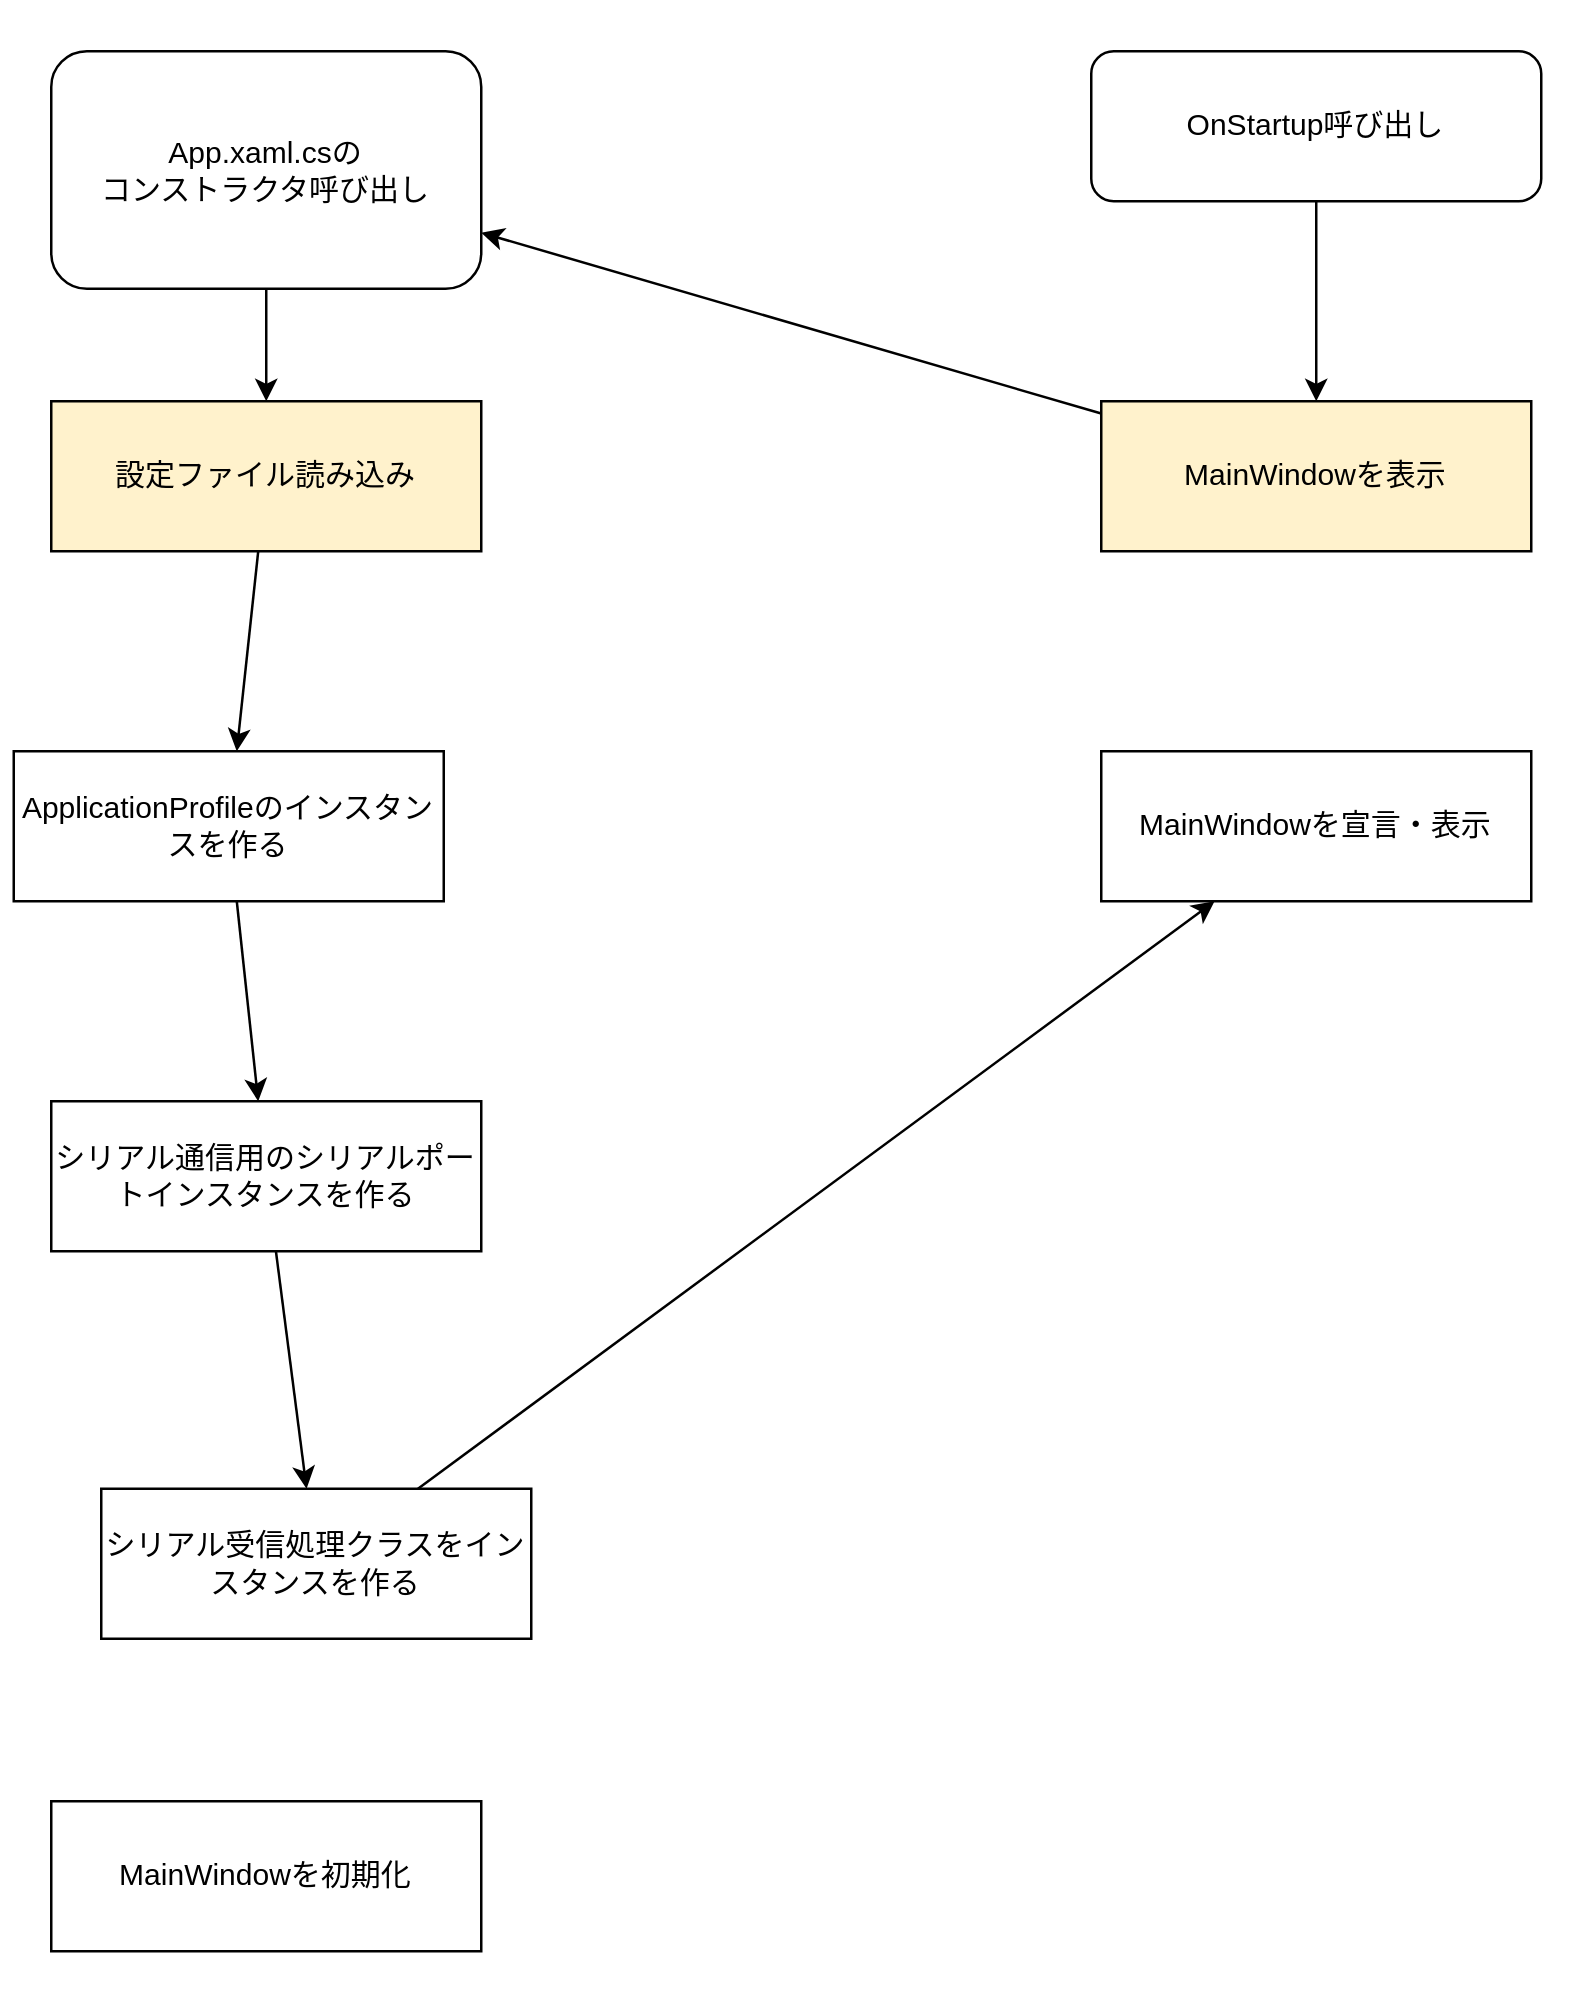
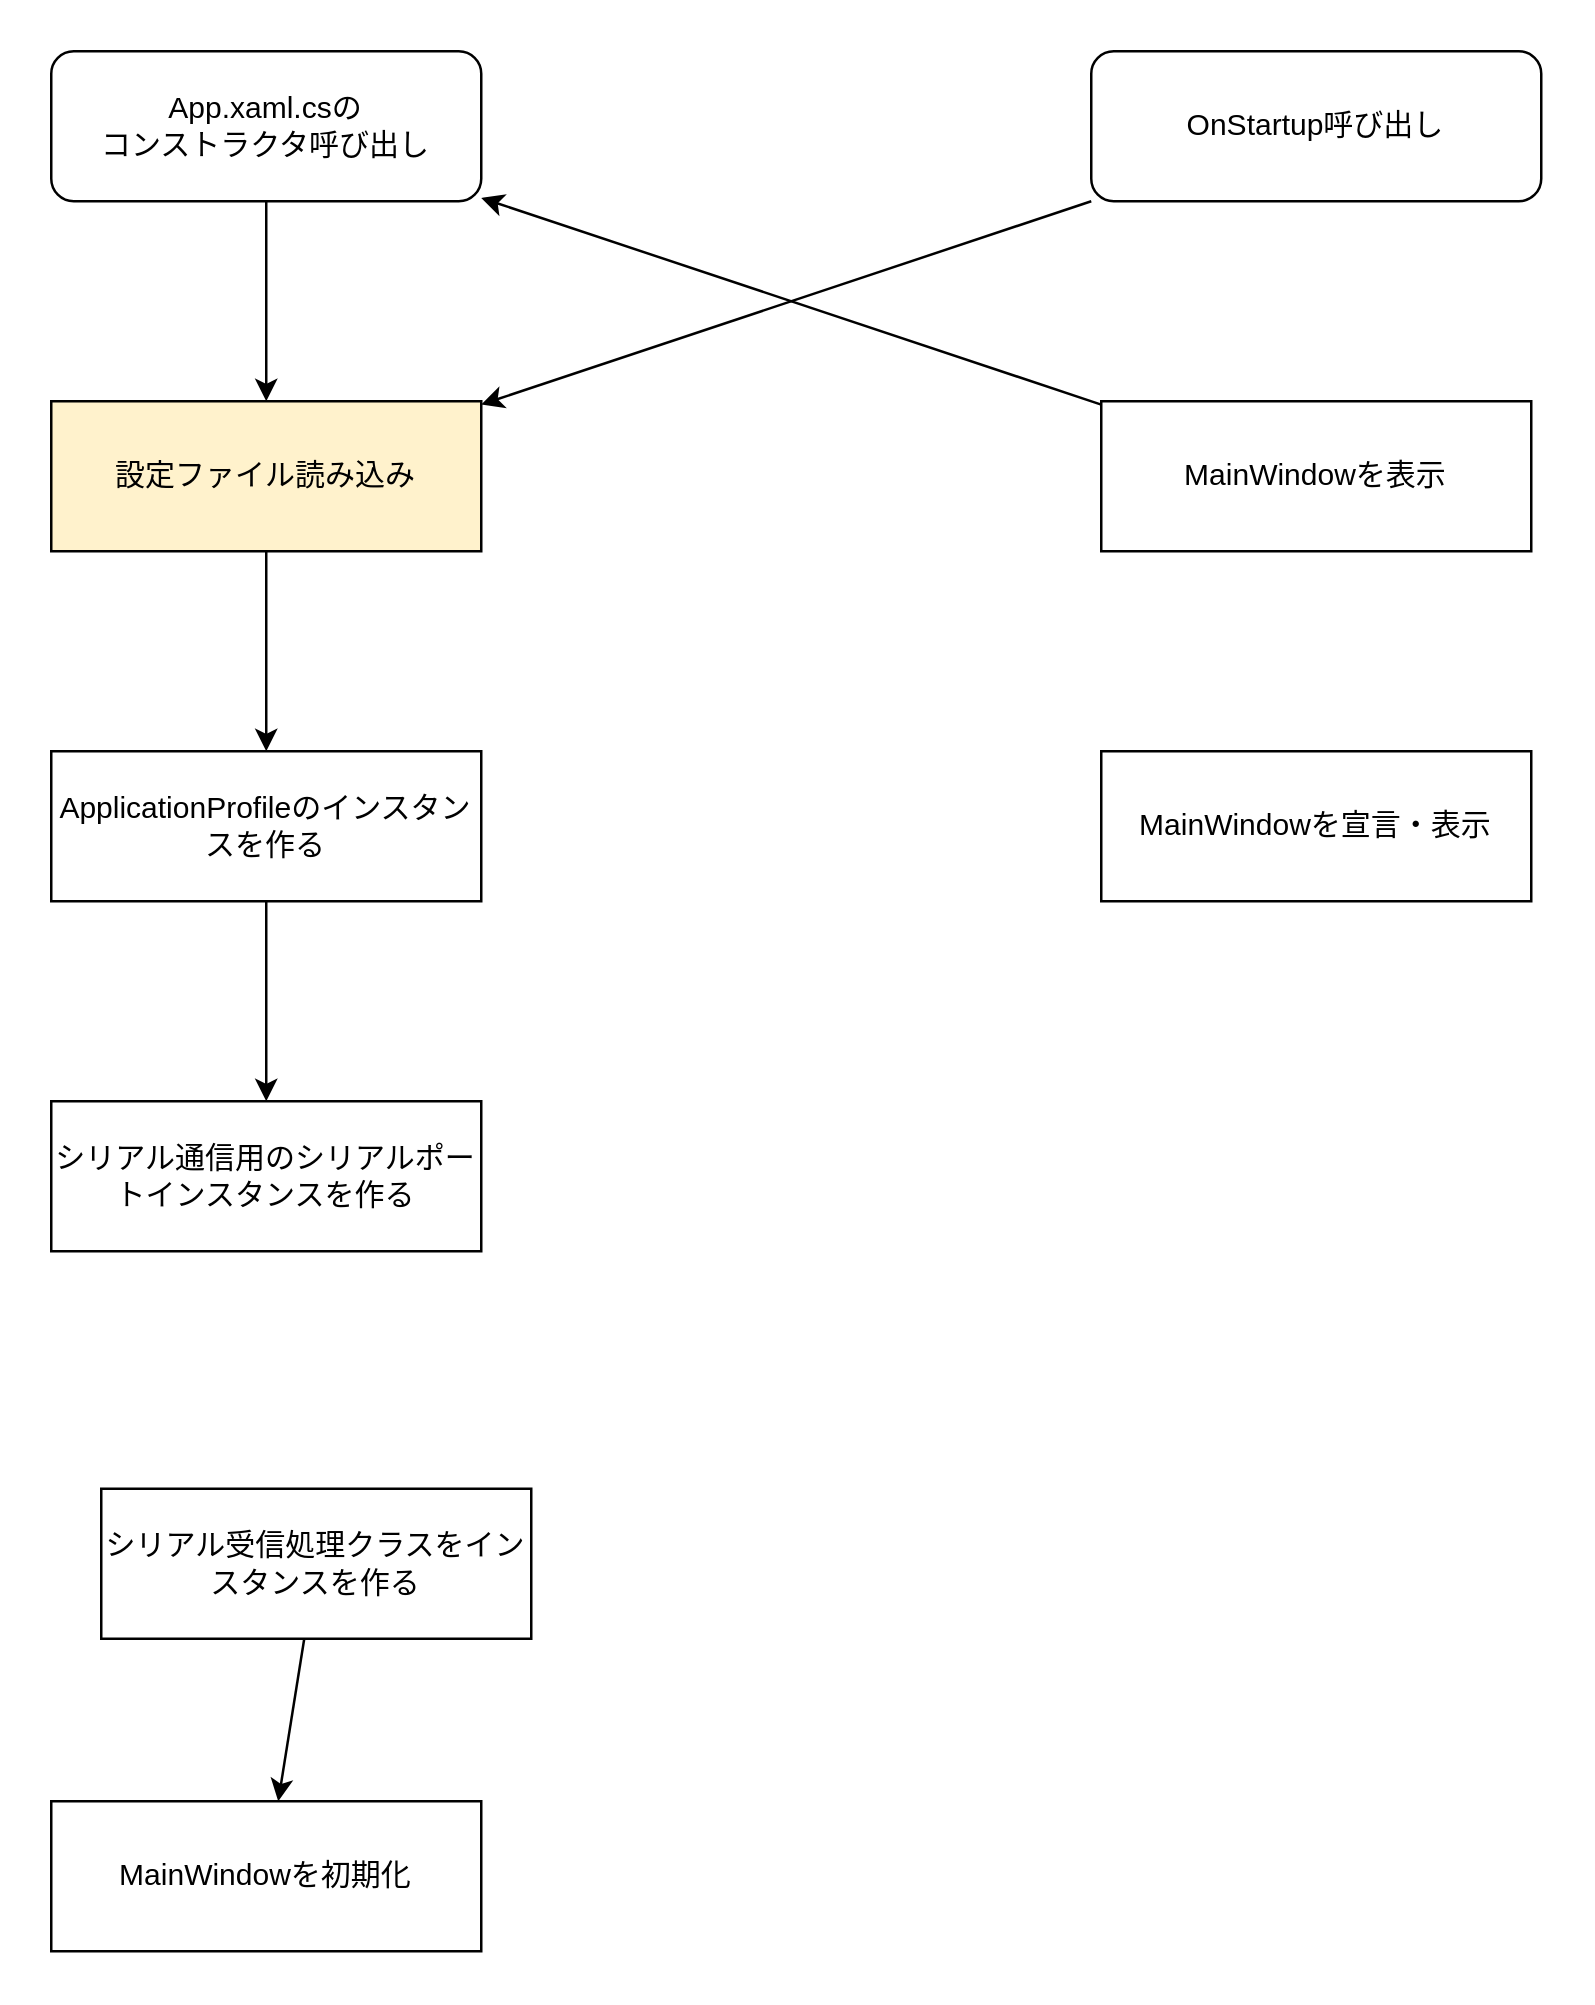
(266, 170) -> (266, 126)
(1316, 293) -> (946, 250)
(1316, 476) -> (1316, 476)
(229, 826) -> (266, 826)
(810, 1199) -> (293, 1712)
(290, 1362) -> none
